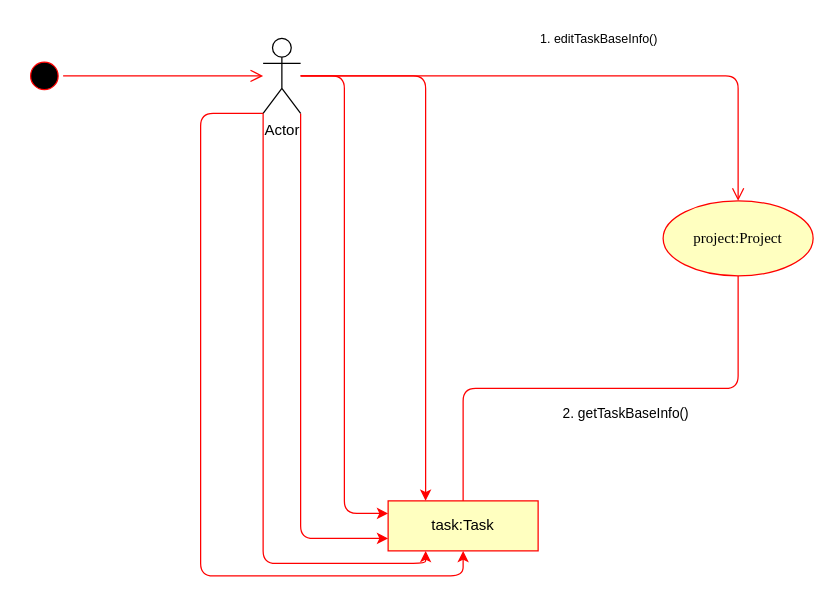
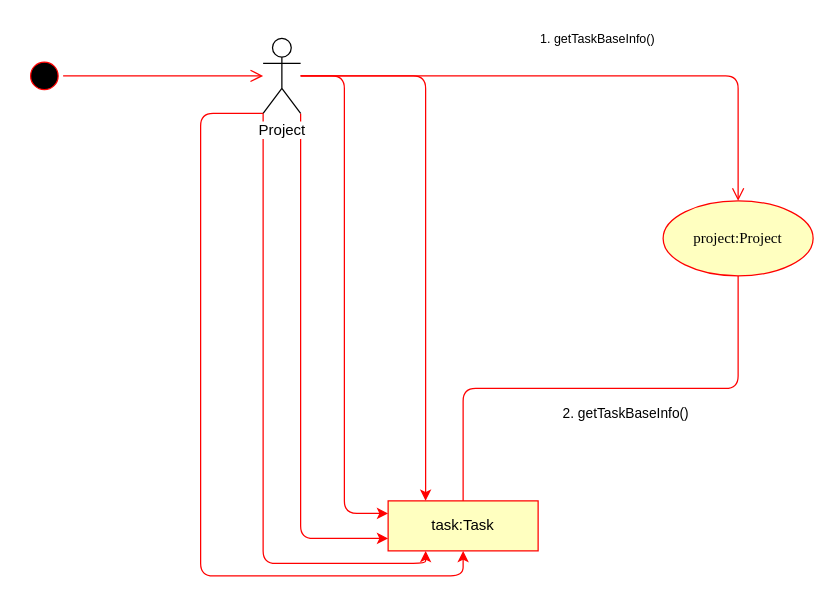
(623, 38) -> (621, 38)
(283, 131) -> (283, 131)
